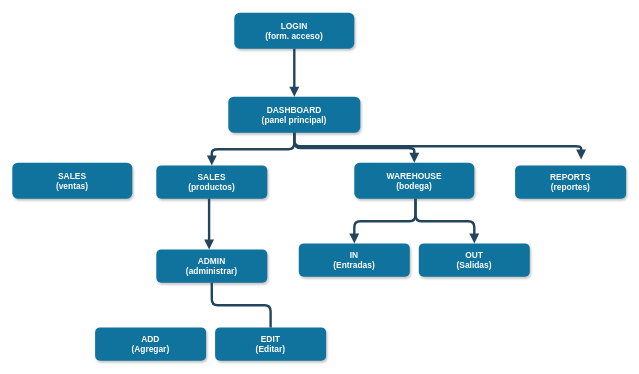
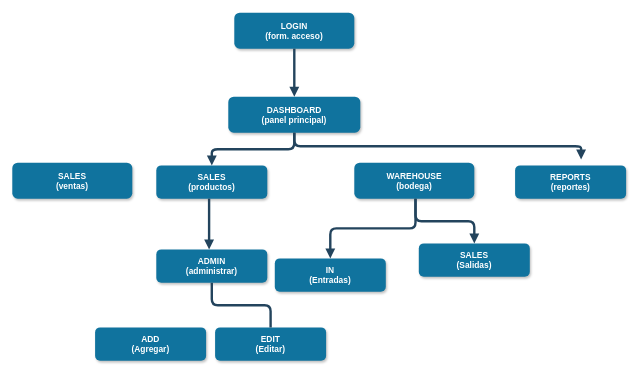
(358, 148) -> none
(474, 255) -> (474, 255)
(354, 260) -> (330, 275)
